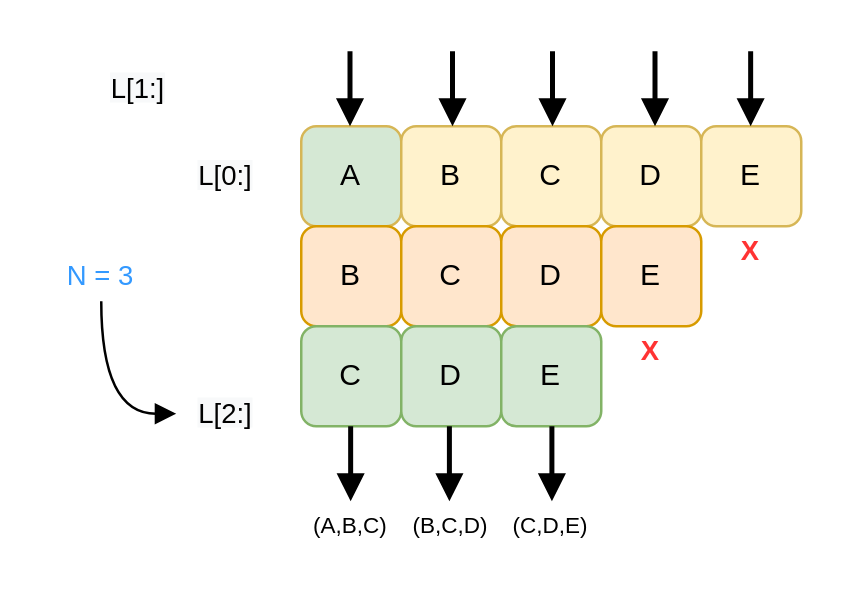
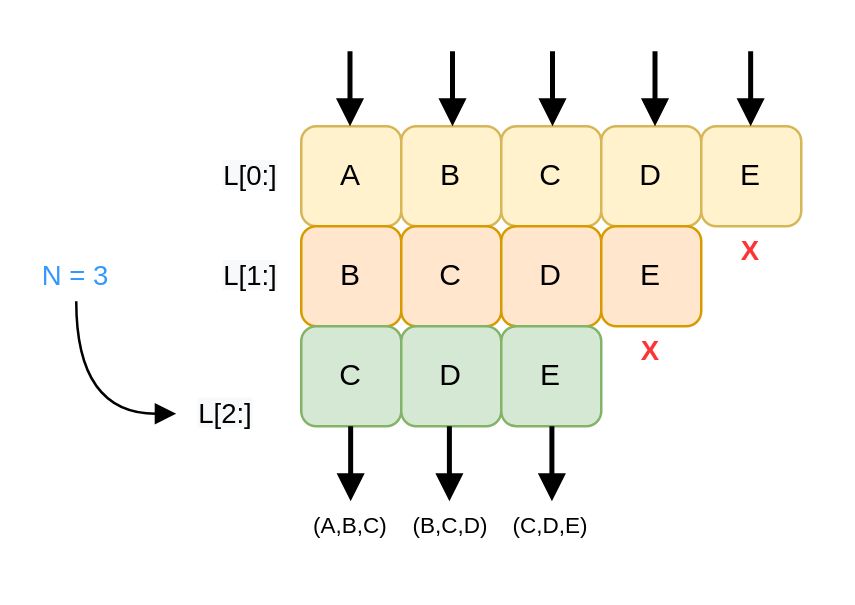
(139, 89) -> (251, 276)
(226, 176) -> (251, 176)
(351, 176) -> (351, 176)
(101, 276) -> (76, 276)
